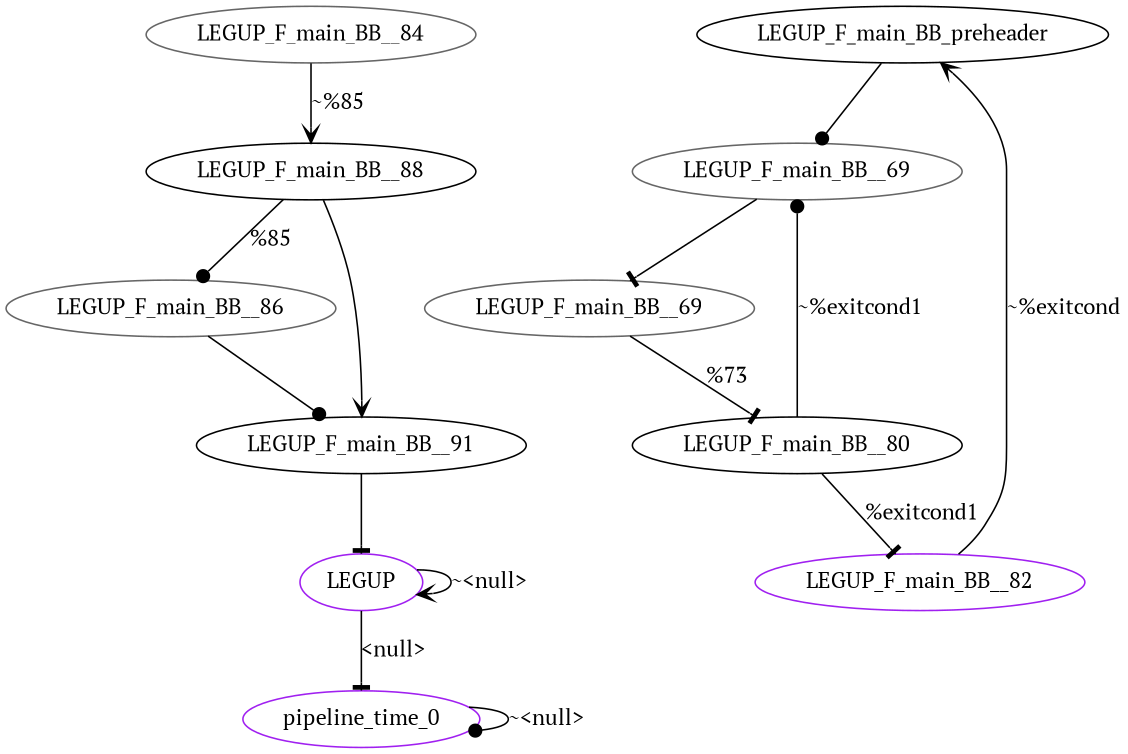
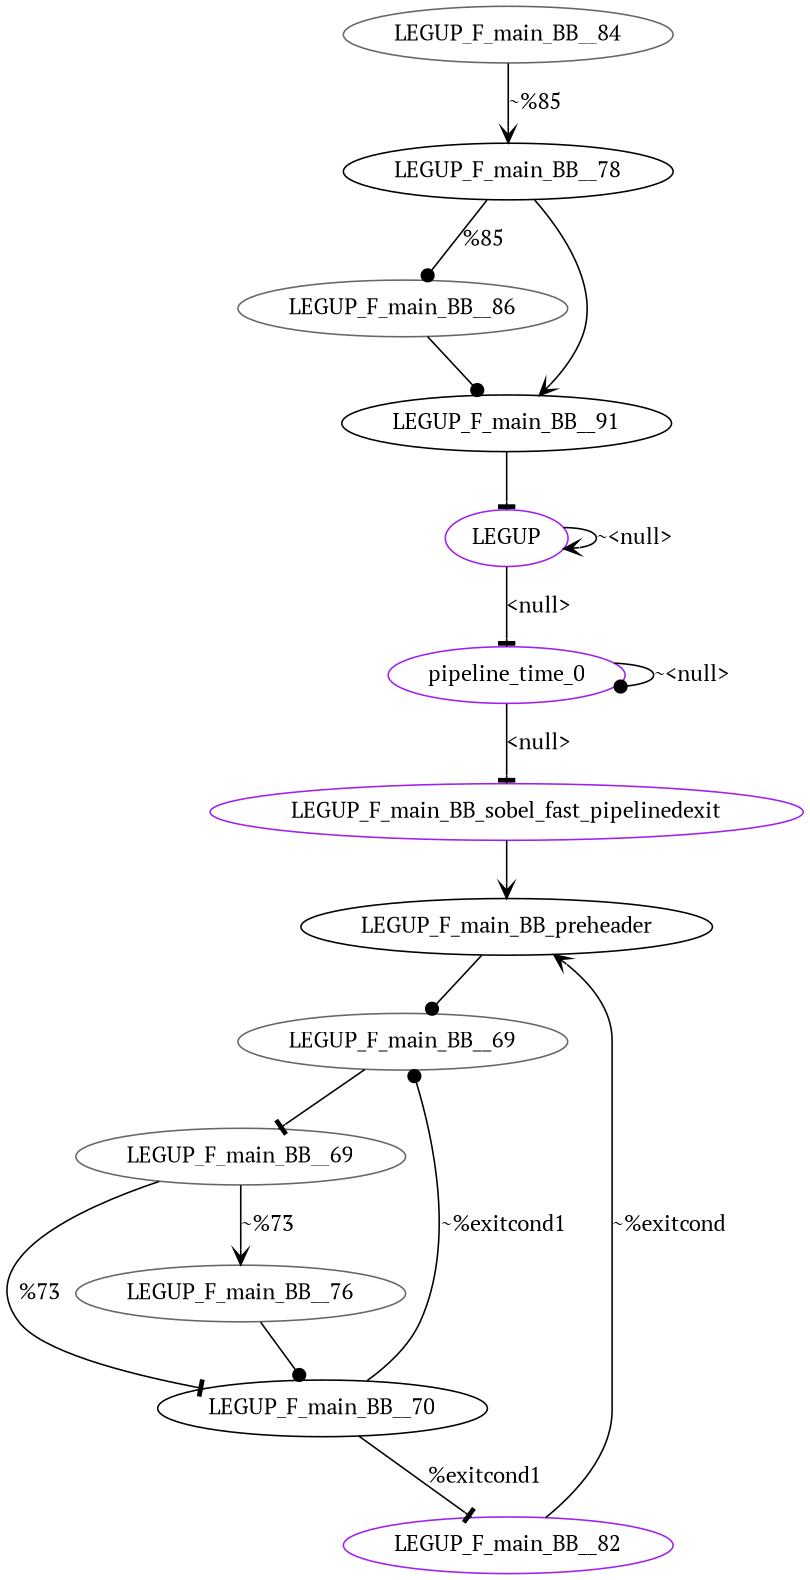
(311, 172) -> (508, 172)
(797, 445) -> (323, 1408)
none -> (507, 812)
none -> (241, 1294)
